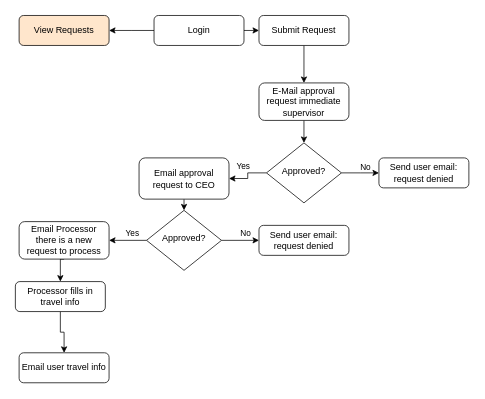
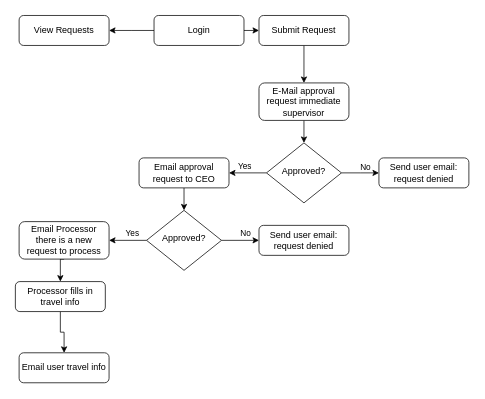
(64, 30) -> (64, 30)
(184, 179) -> (184, 173)
